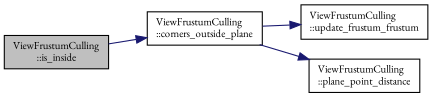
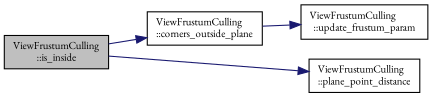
(364, 22) -> (364, 22)
(279, 51) -> (203, 63)
